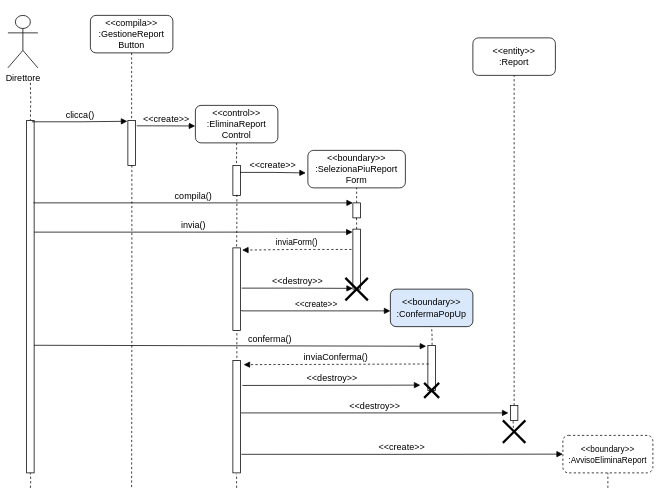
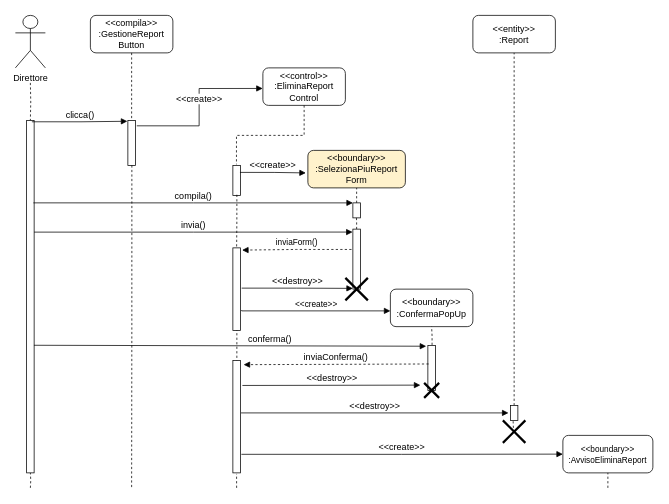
(23, 42) -> (30, 42)
(514, 57) -> (514, 34)
(237, 124) -> (304, 87)
(357, 169) -> (357, 169)
(432, 308) -> (432, 308)
(608, 454) -> (608, 454)
